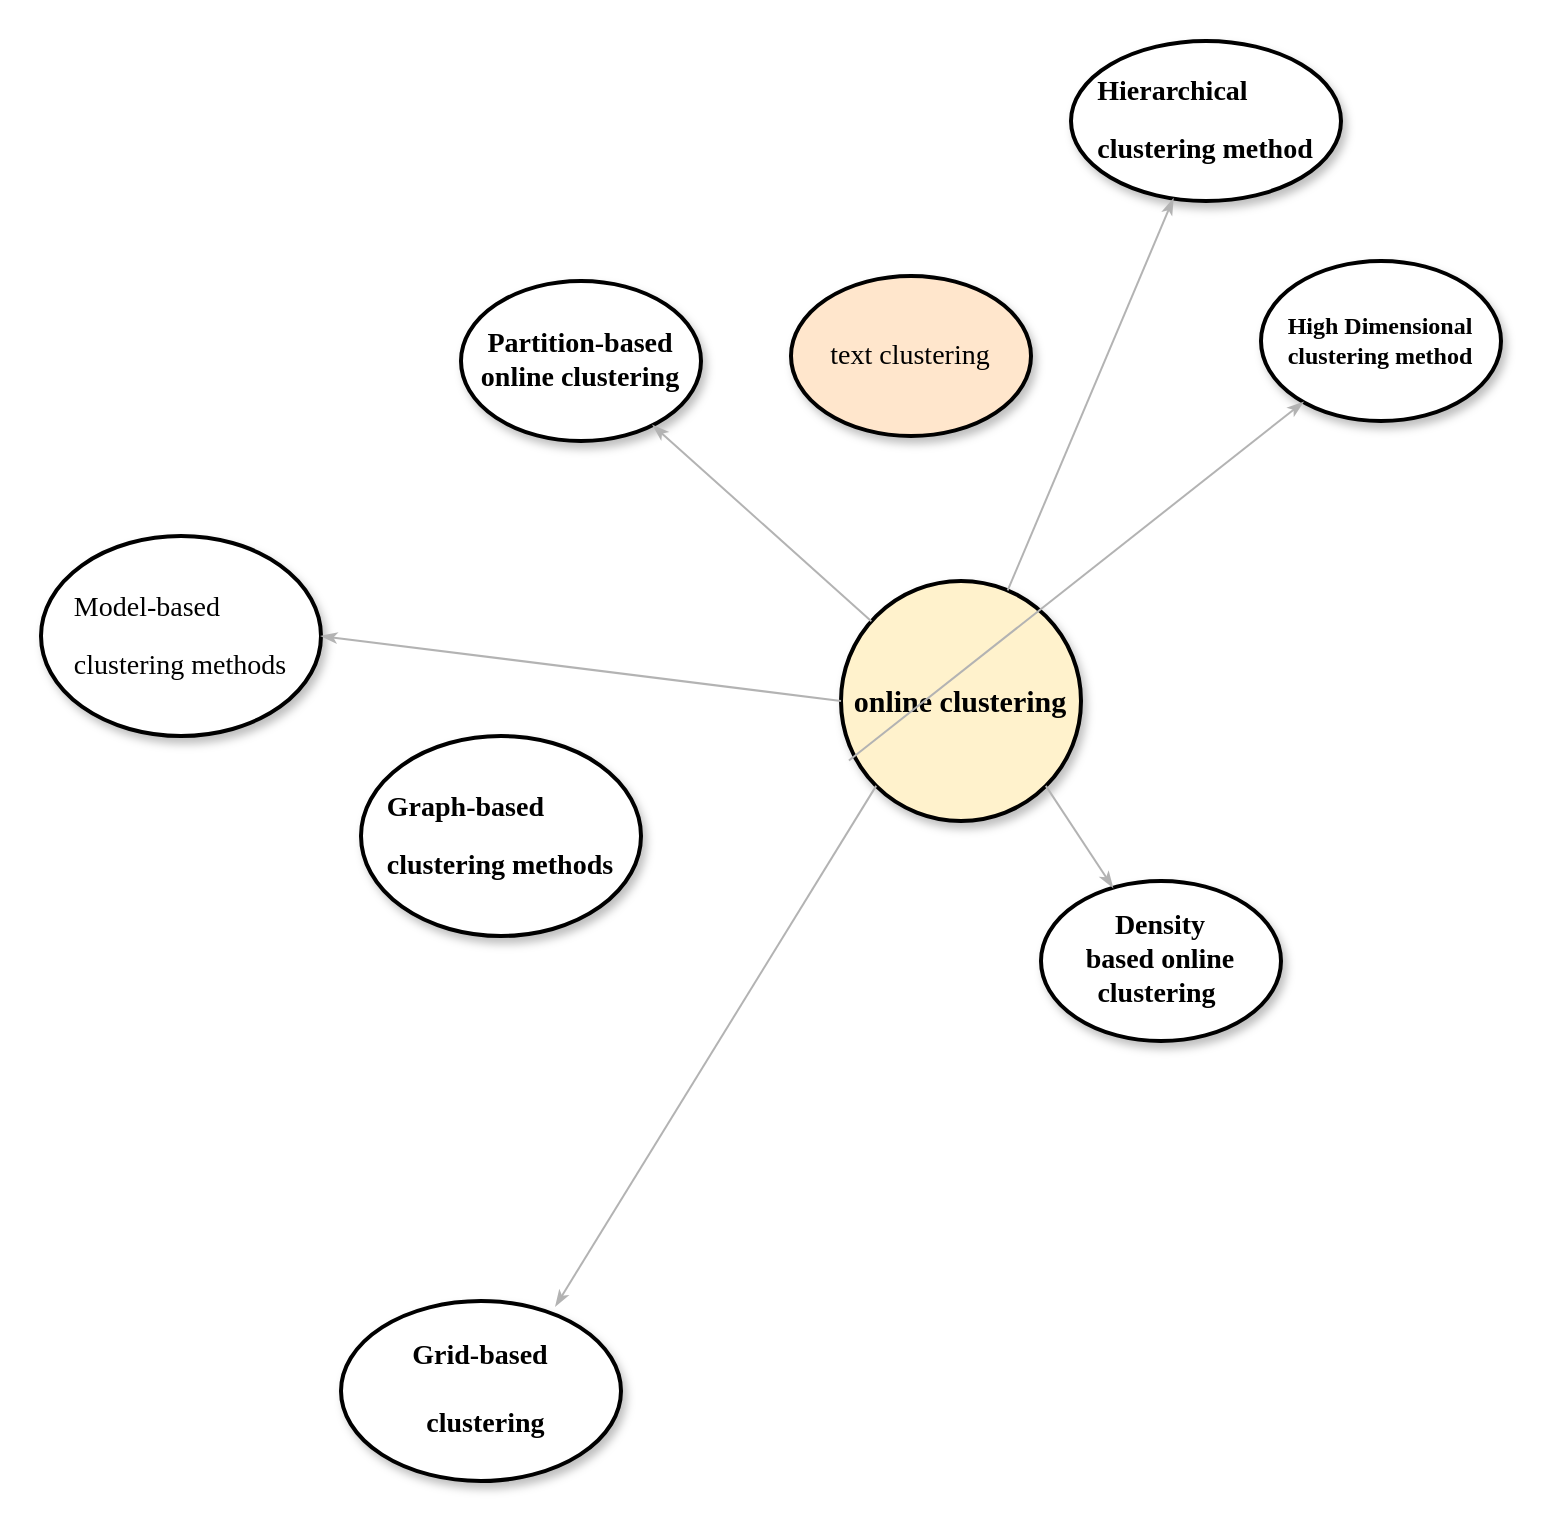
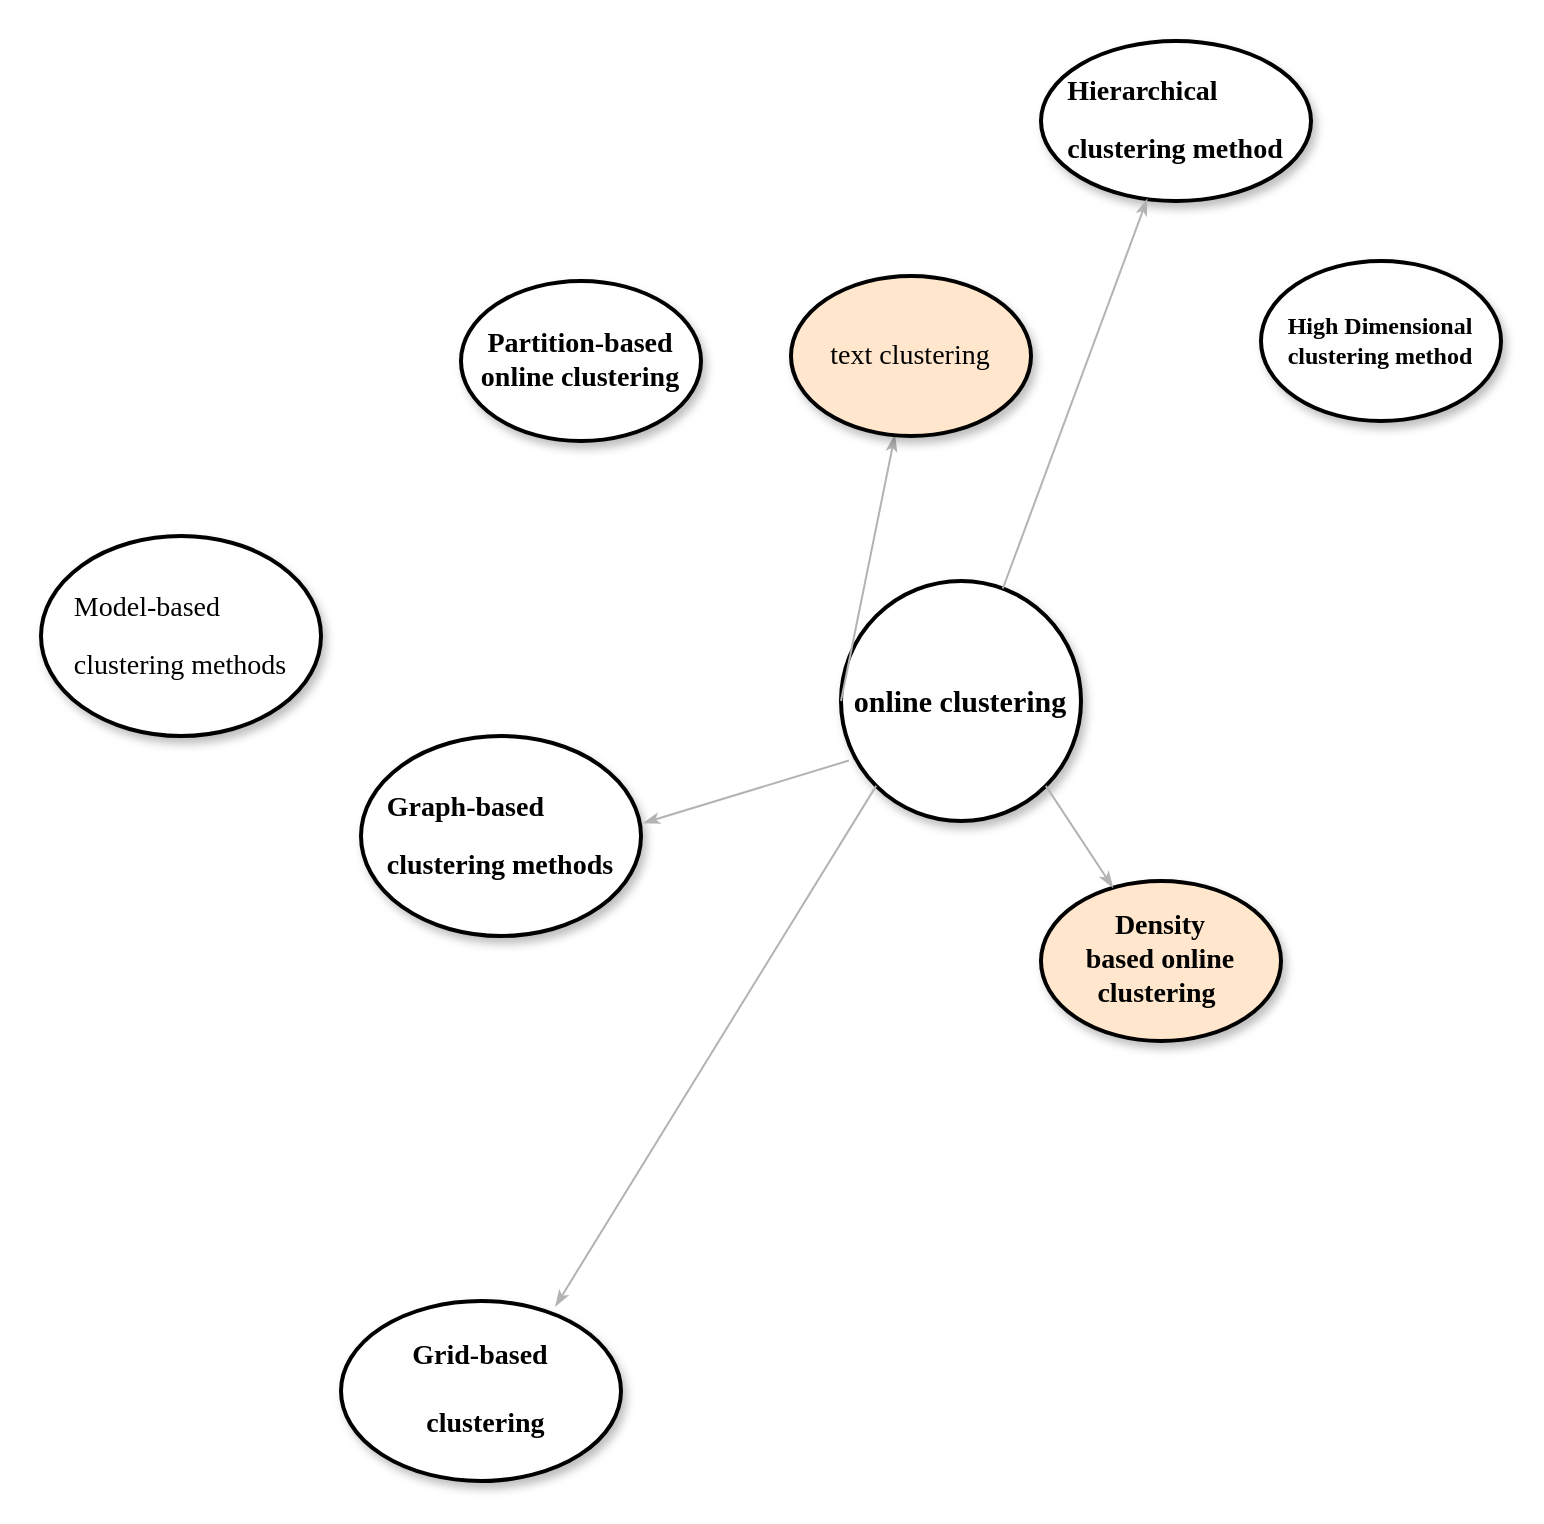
(1206, 121) -> (1176, 121)
(870, 620) -> none
(839, 701) -> (847, 672)
(961, 701) -> (961, 701)
(920, 705) -> (752, 790)
(1161, 961) -> (1161, 961)
